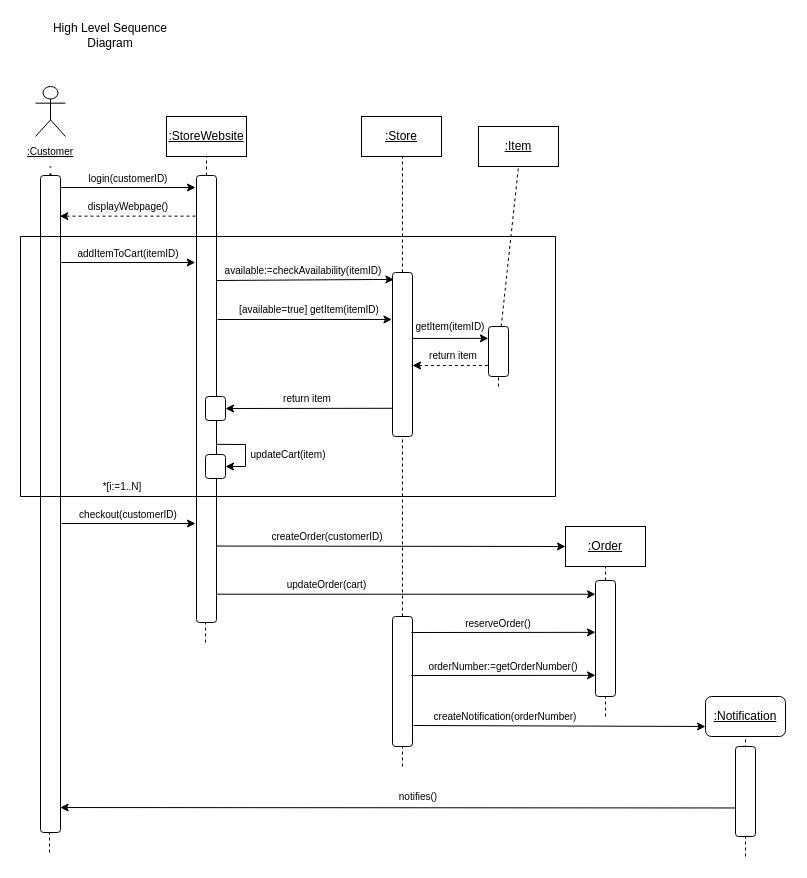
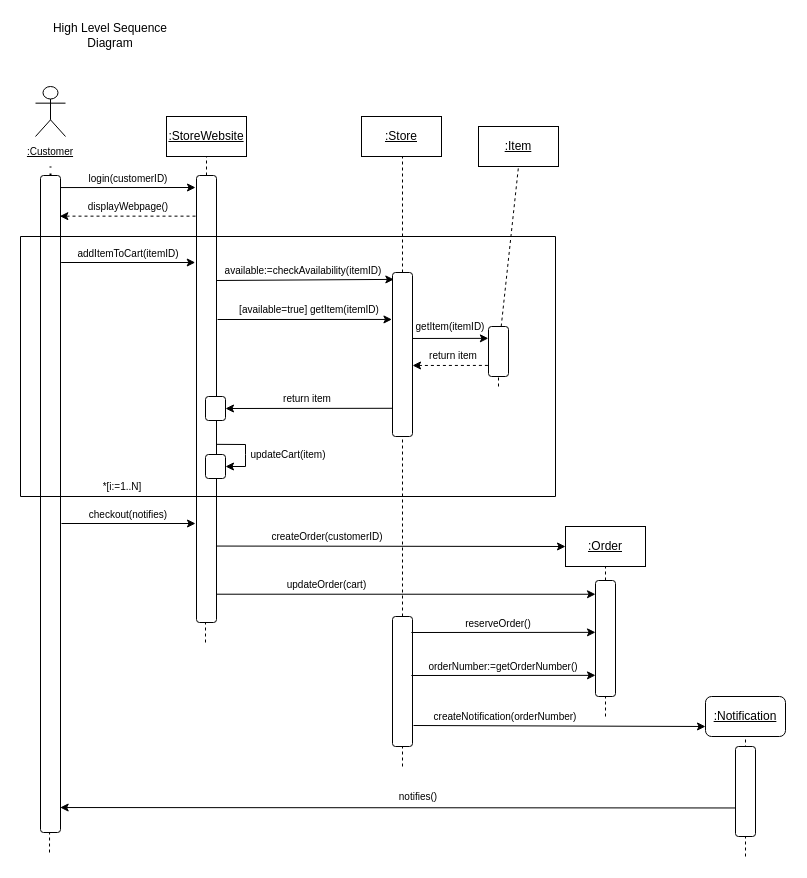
(129, 515) -> (129, 515)
